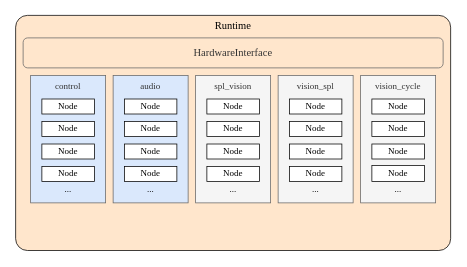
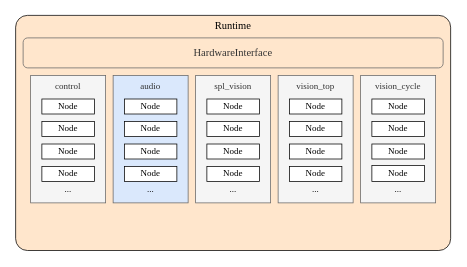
(315, 87) -> (315, 87)
(68, 139) -> (68, 139)
